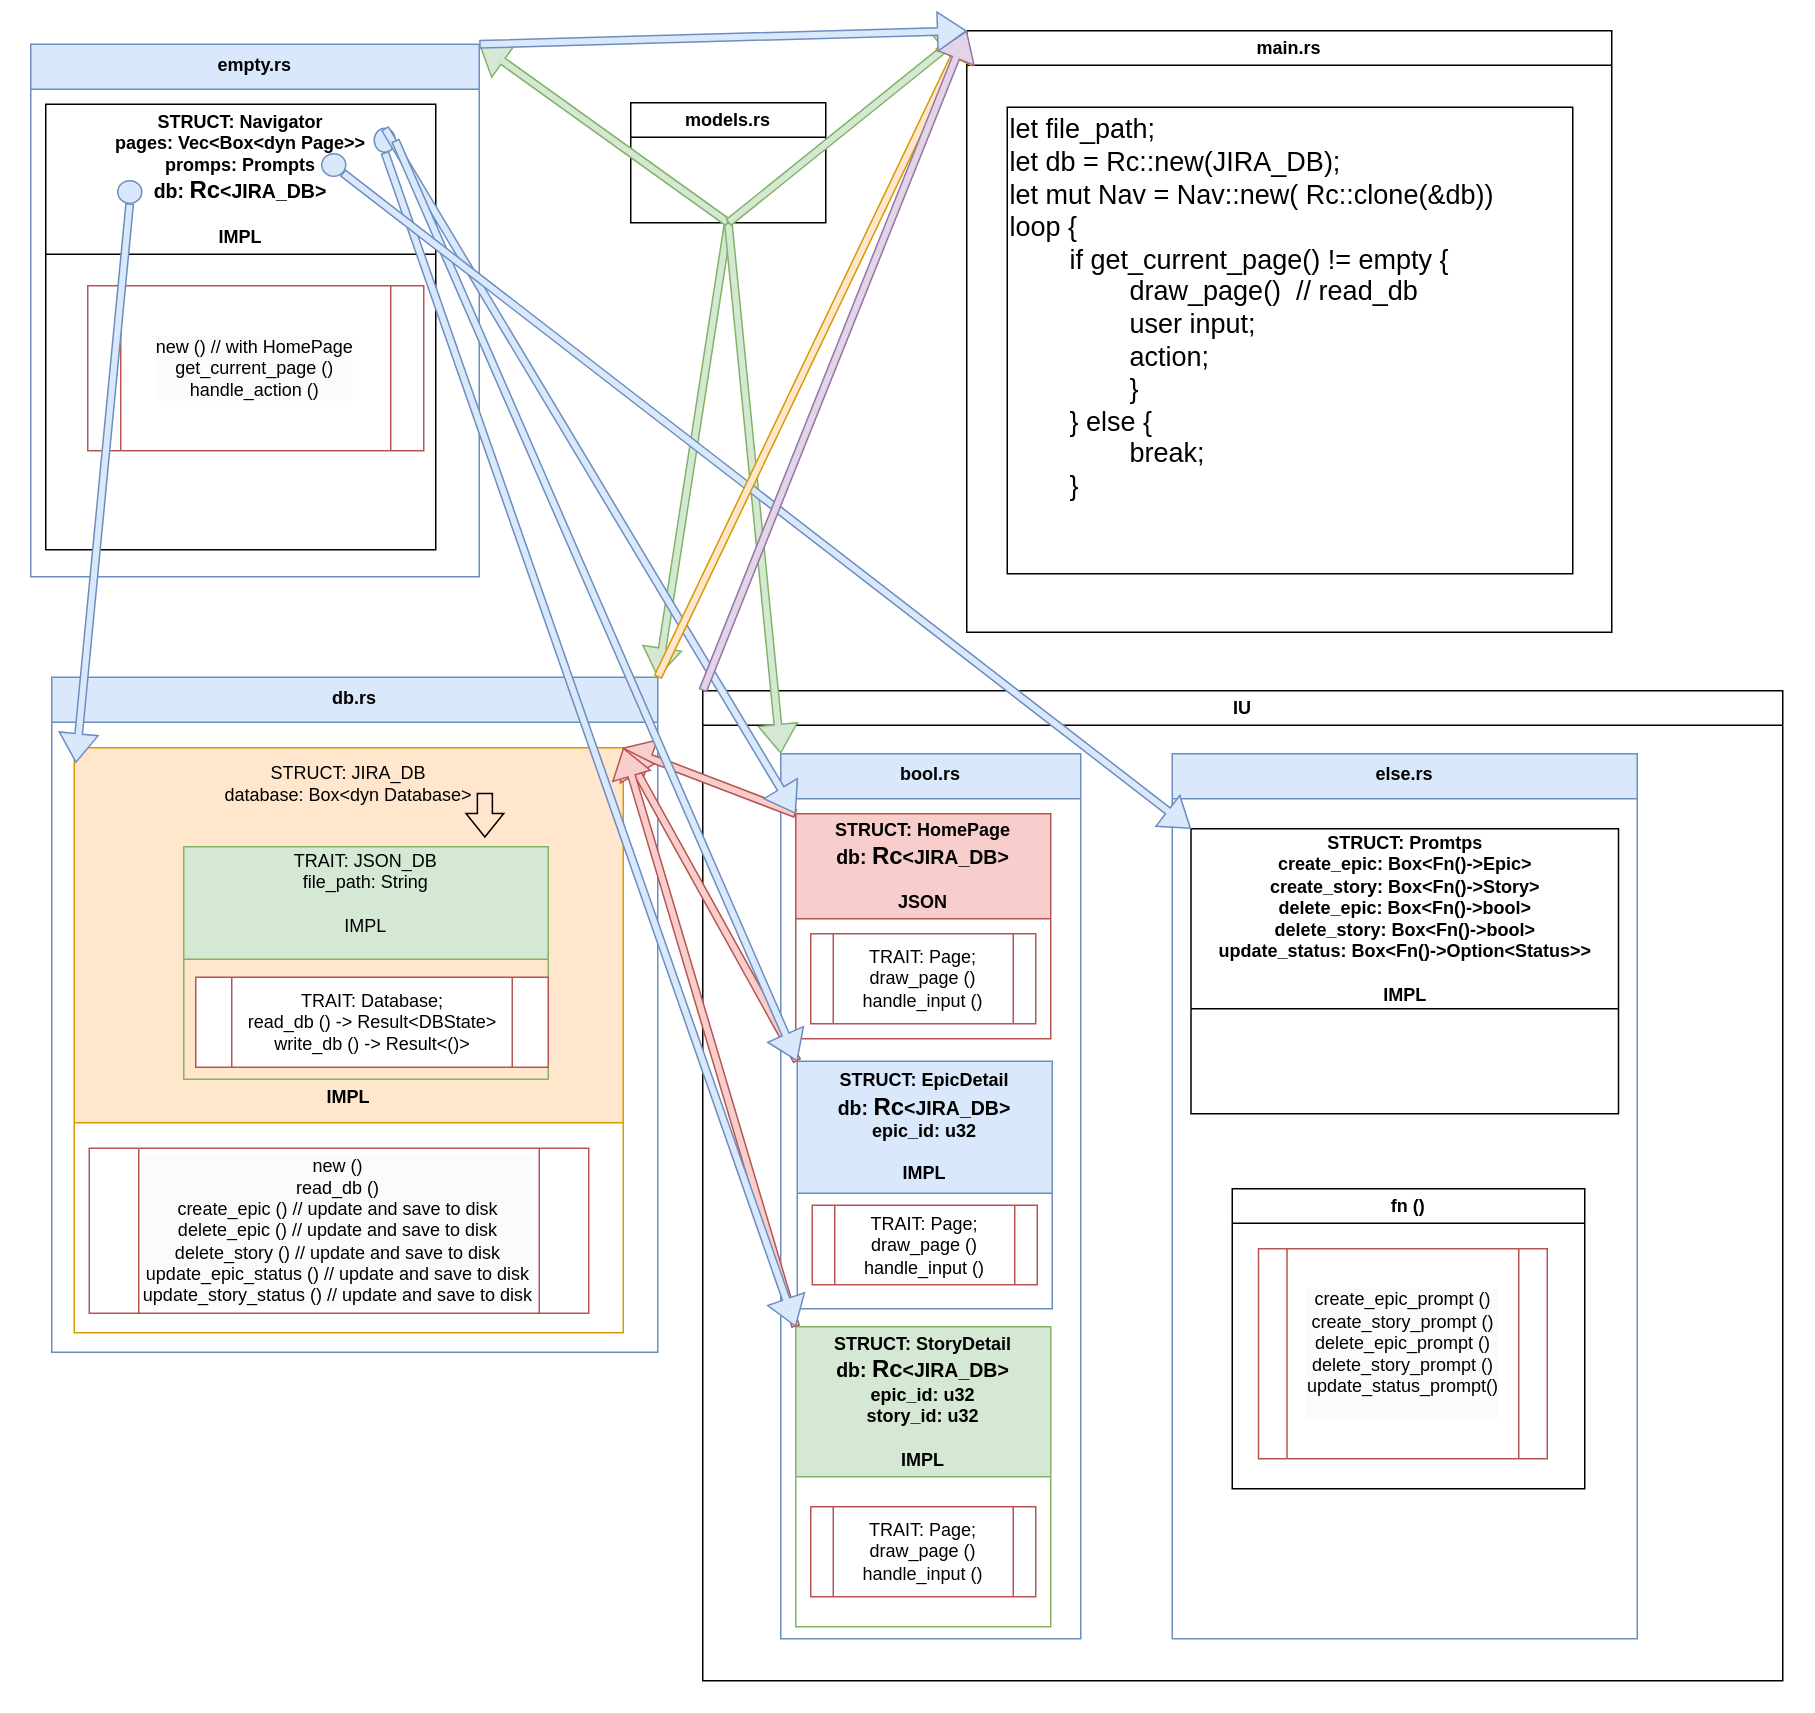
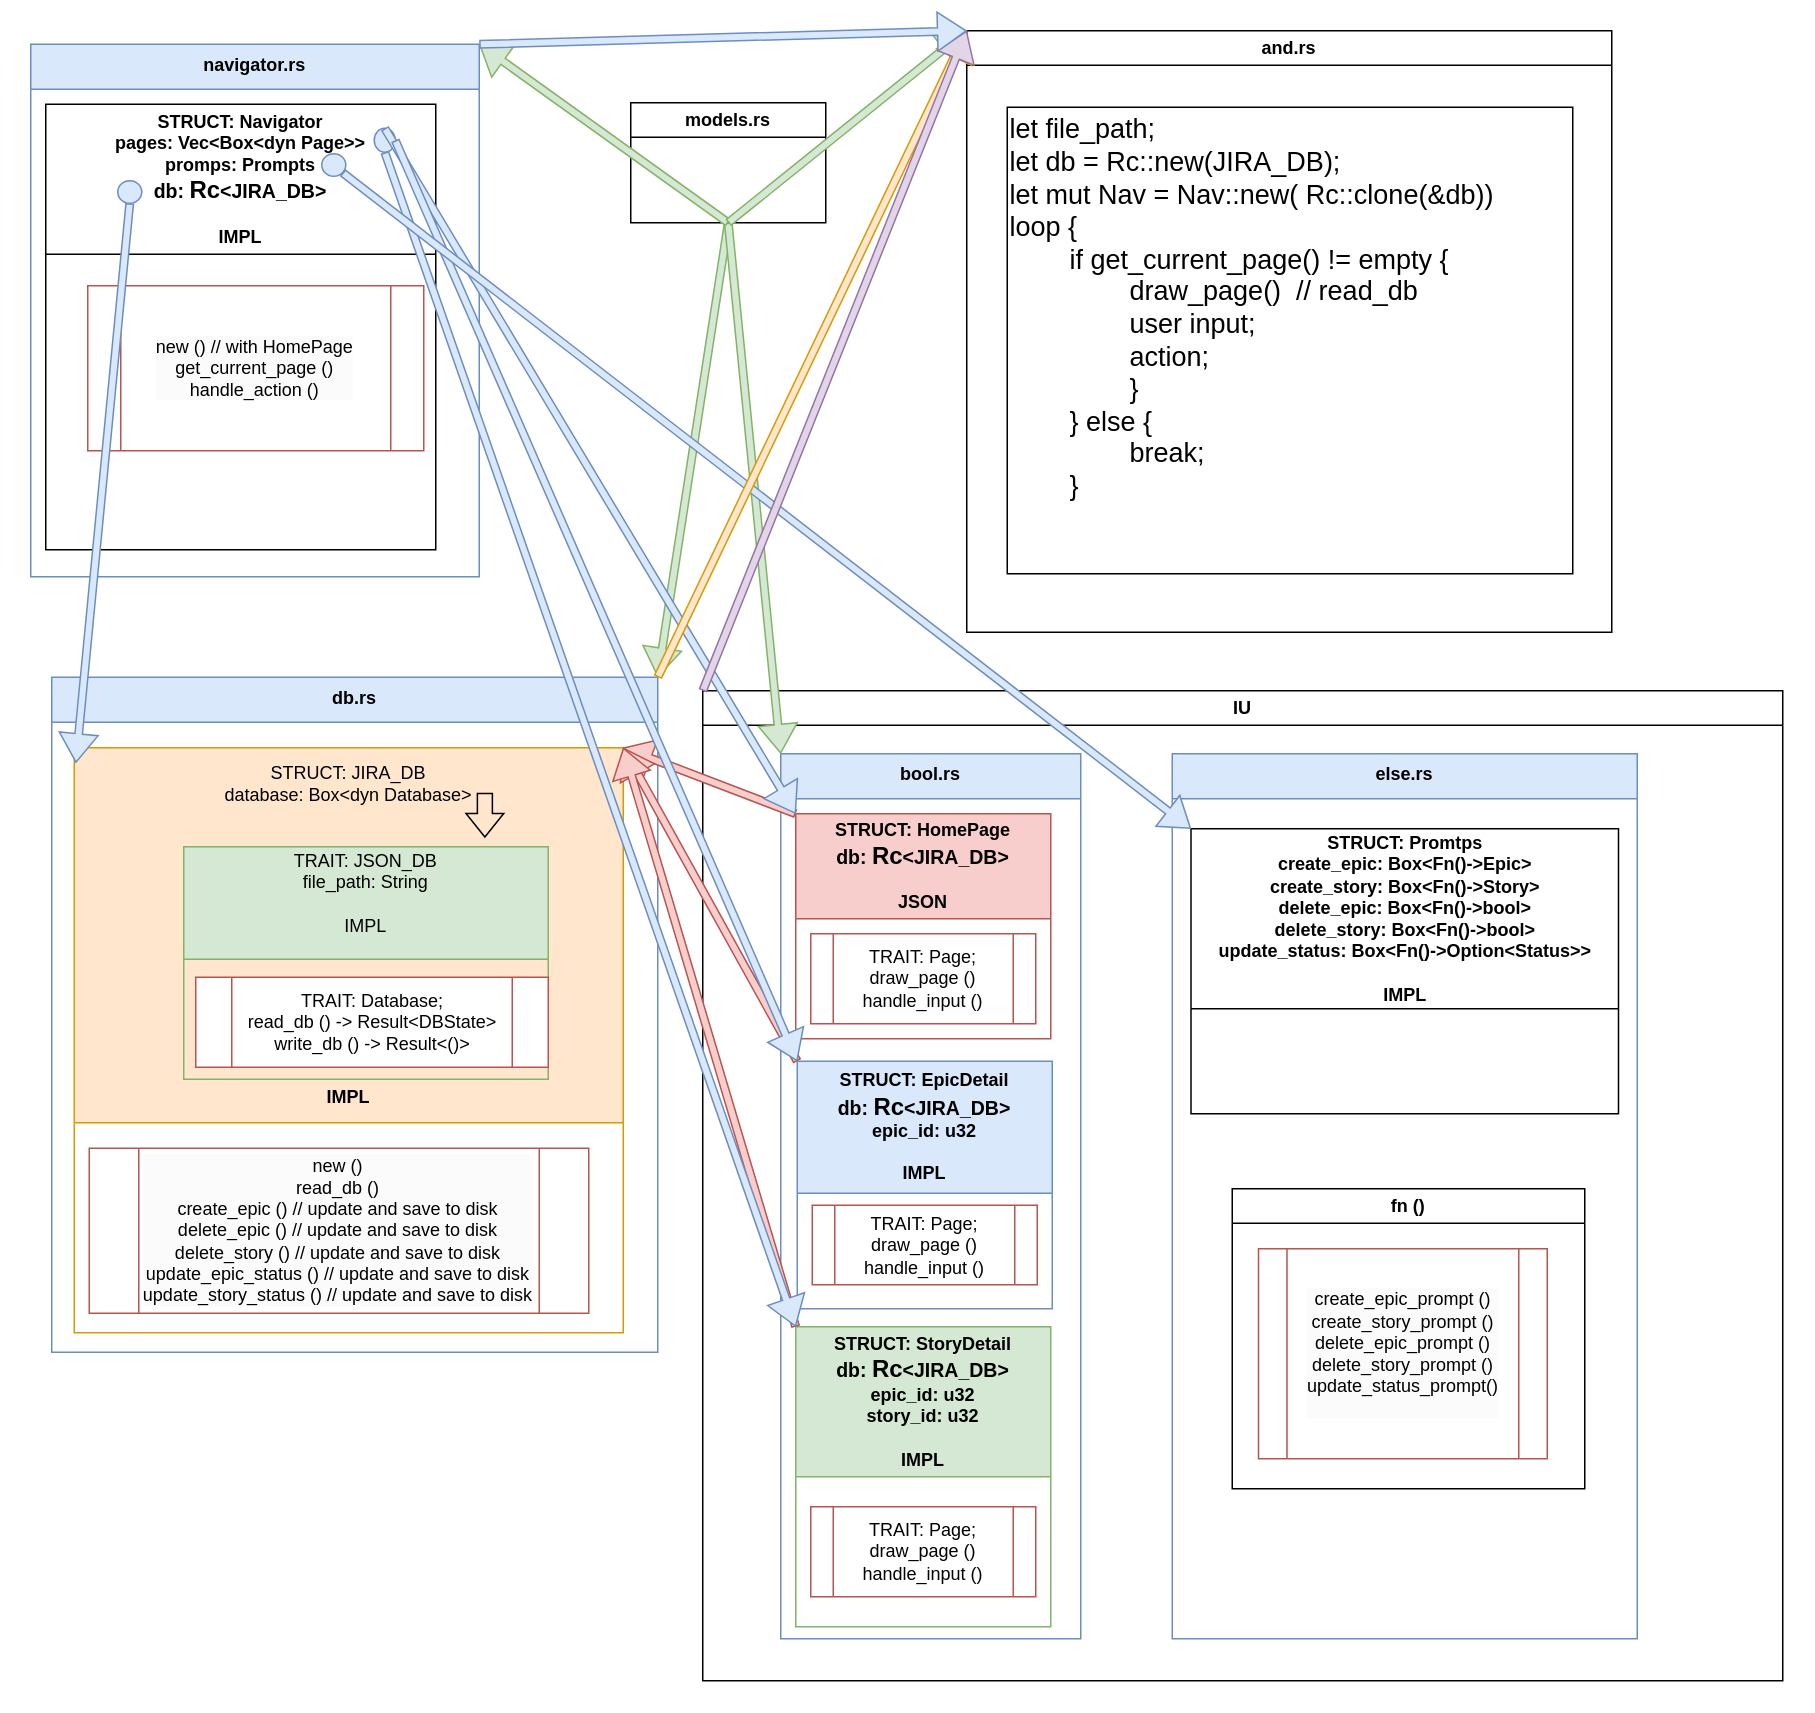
(1289, 49) -> (1289, 49)
(255, 66) -> (255, 66)
